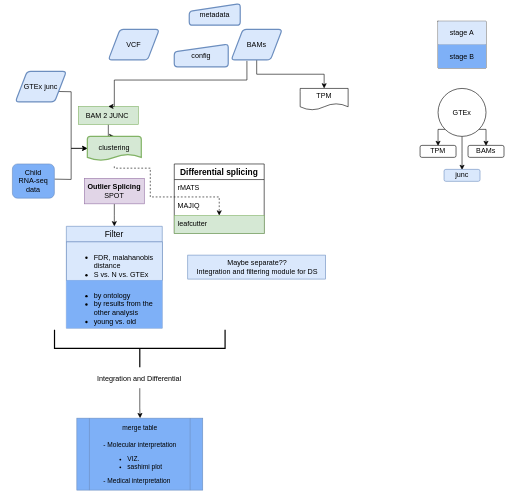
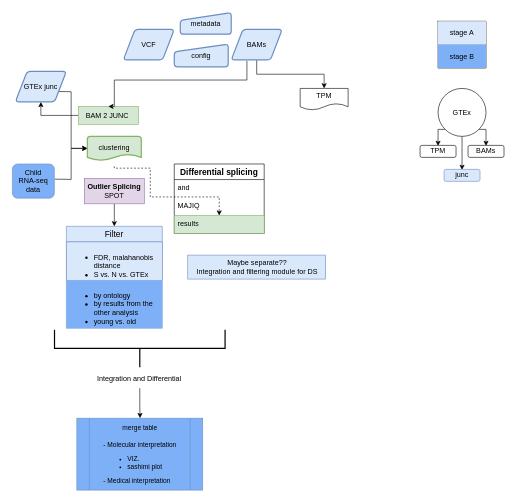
(215, 14) -> (206, 23)
(134, 45) -> (149, 45)
(108, 132) -> (55, 116)
(188, 188) -> (184, 188)
(197, 224) -> (191, 224)
